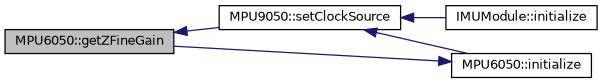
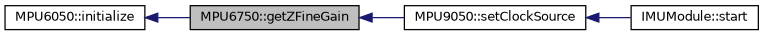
(522, 18) -> (695, 18)
(89, 42) -> (275, 18)
(422, 43) -> none
